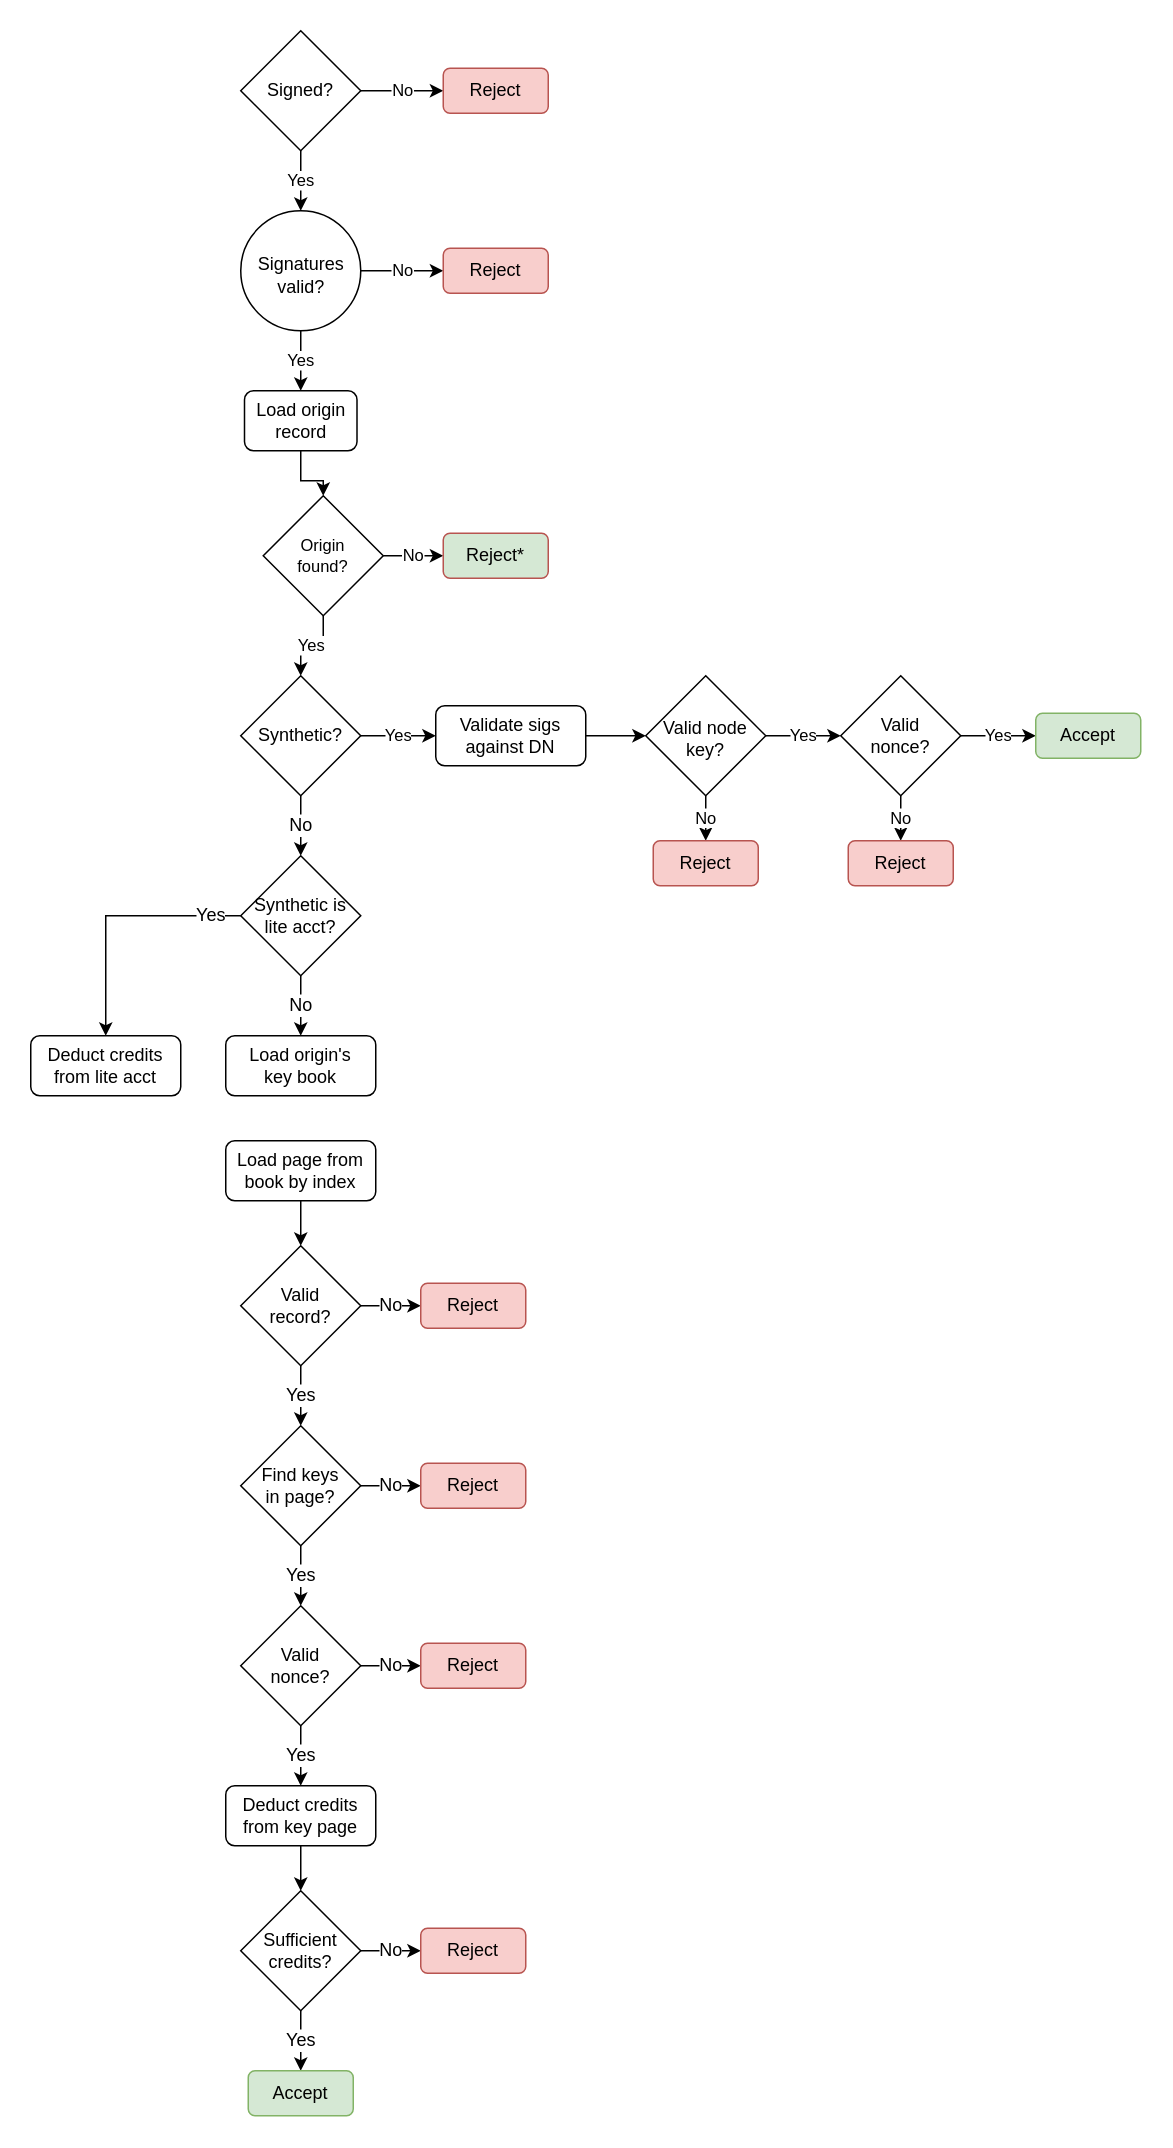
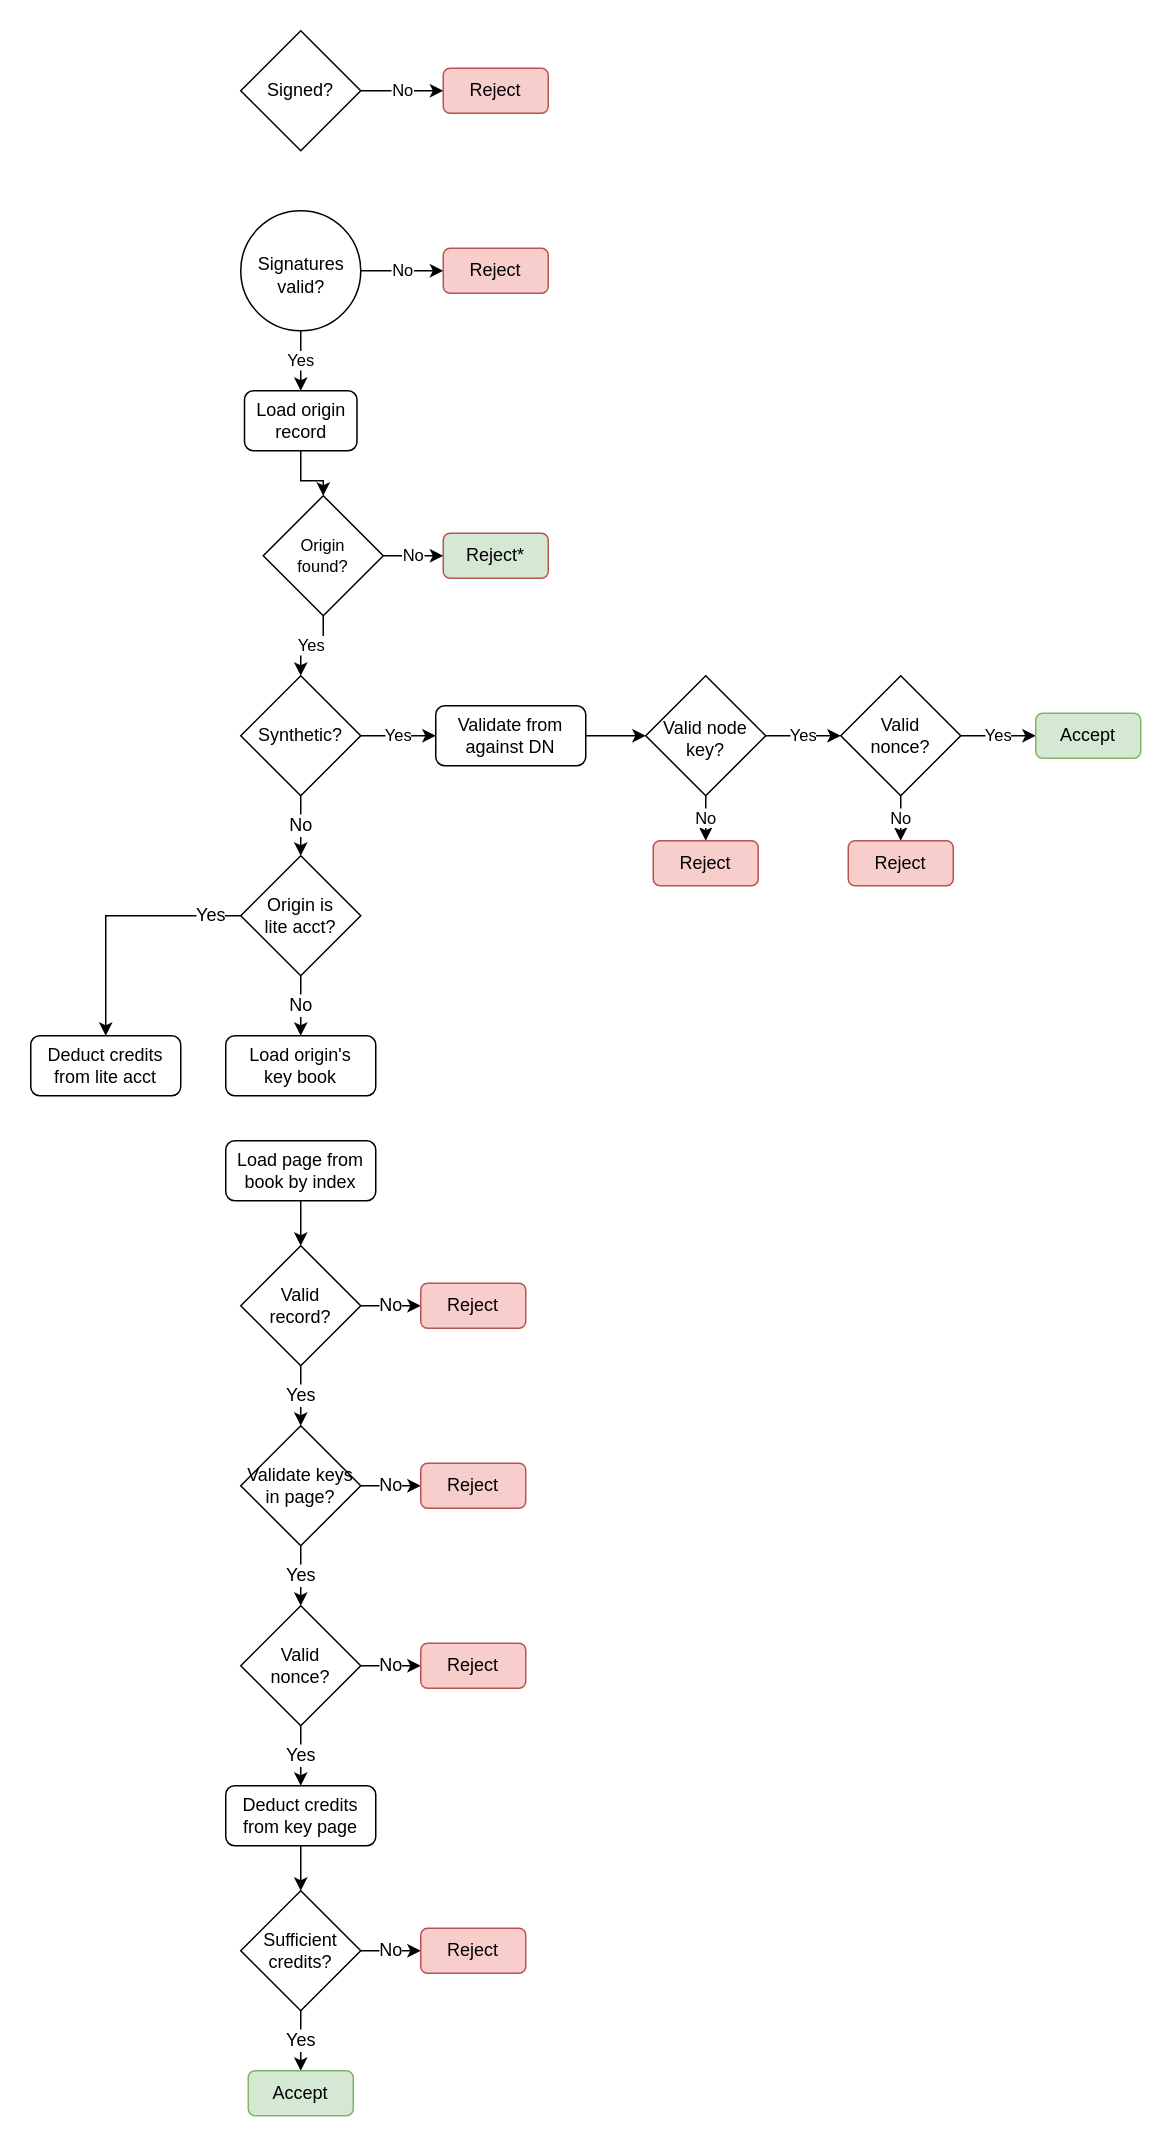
(301, 176) -> none
(511, 736) -> (511, 736)
(301, 916) -> (301, 916)
(301, 1486) -> (301, 1486)
